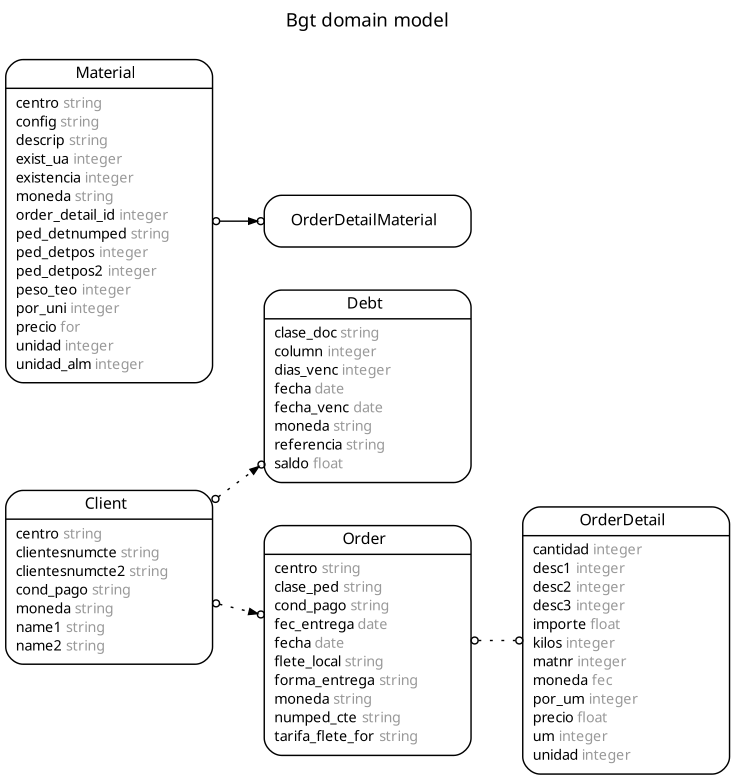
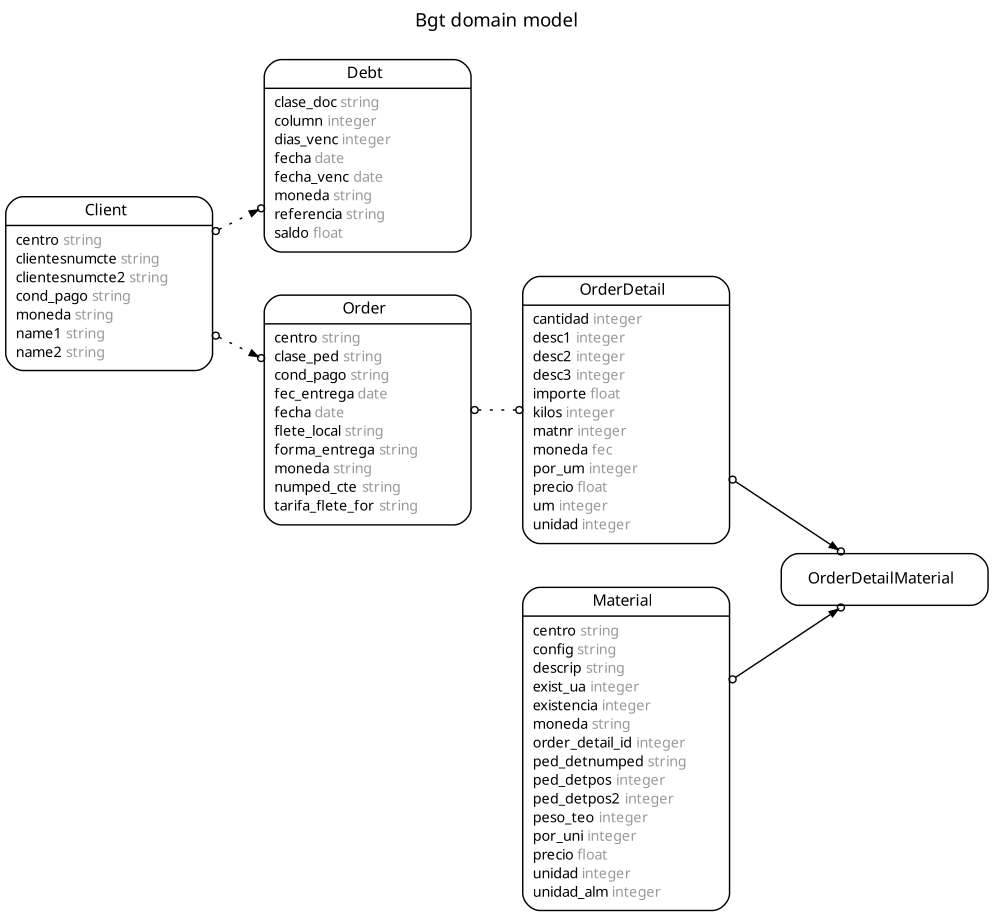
(71, 327) -> (593, 855)
none -> (783, 513)
